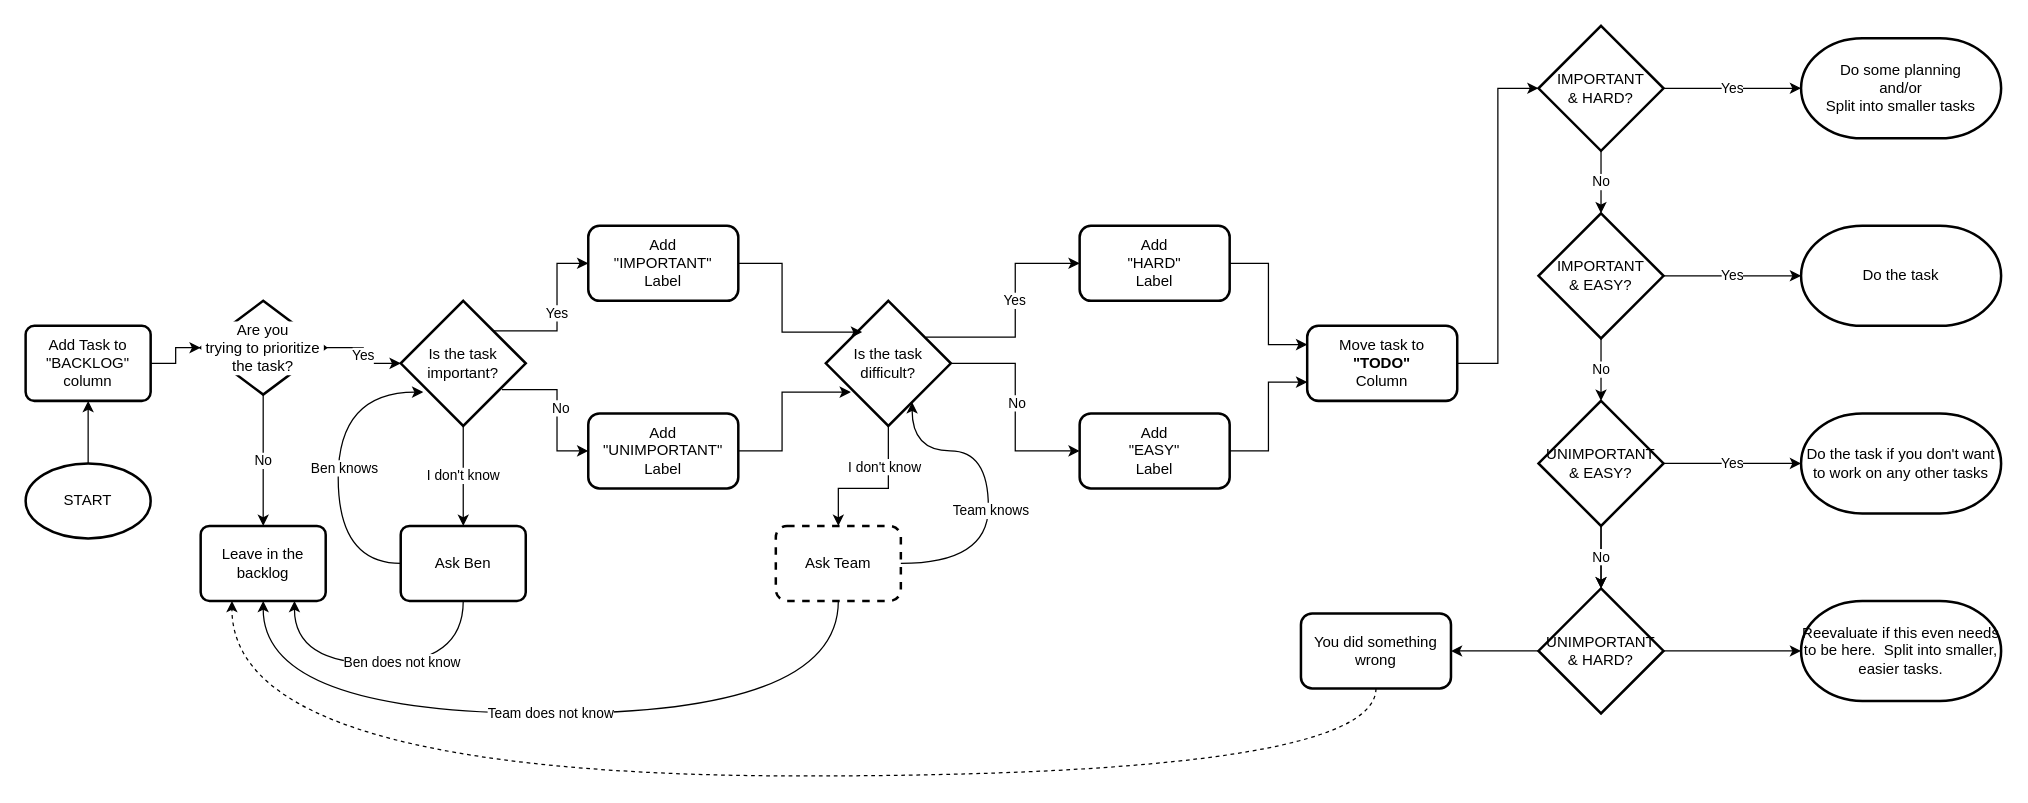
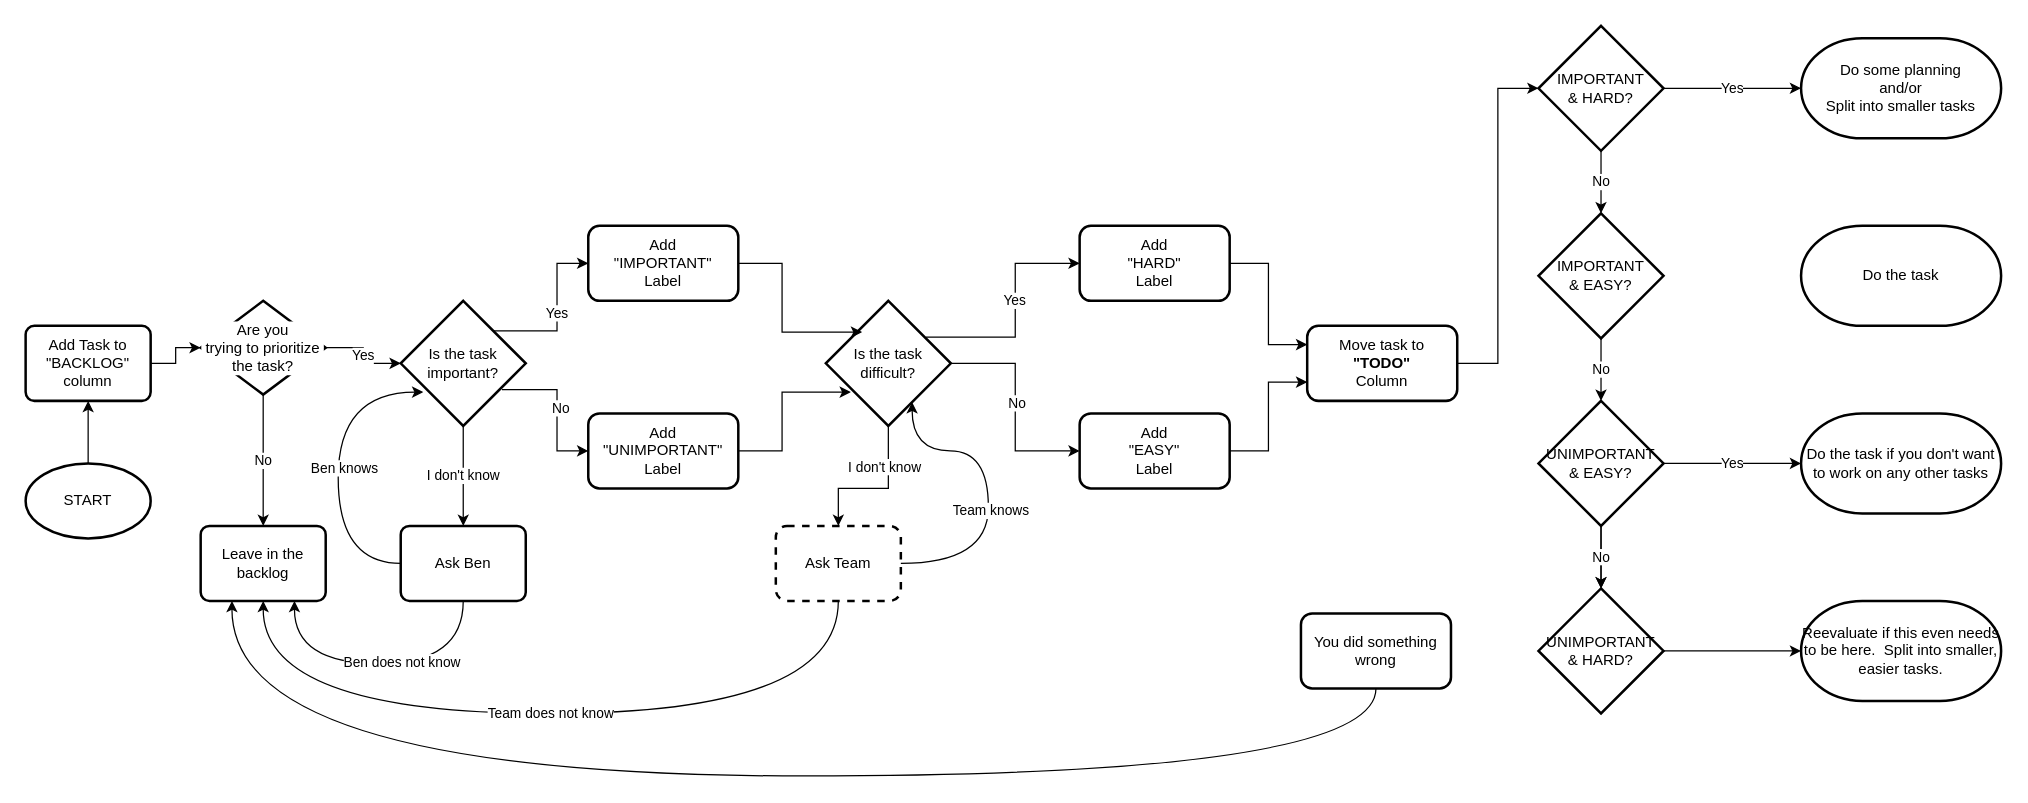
(1729, 276) -> none
(1499, 651) -> none
(782, 775) -> (782, 775)
